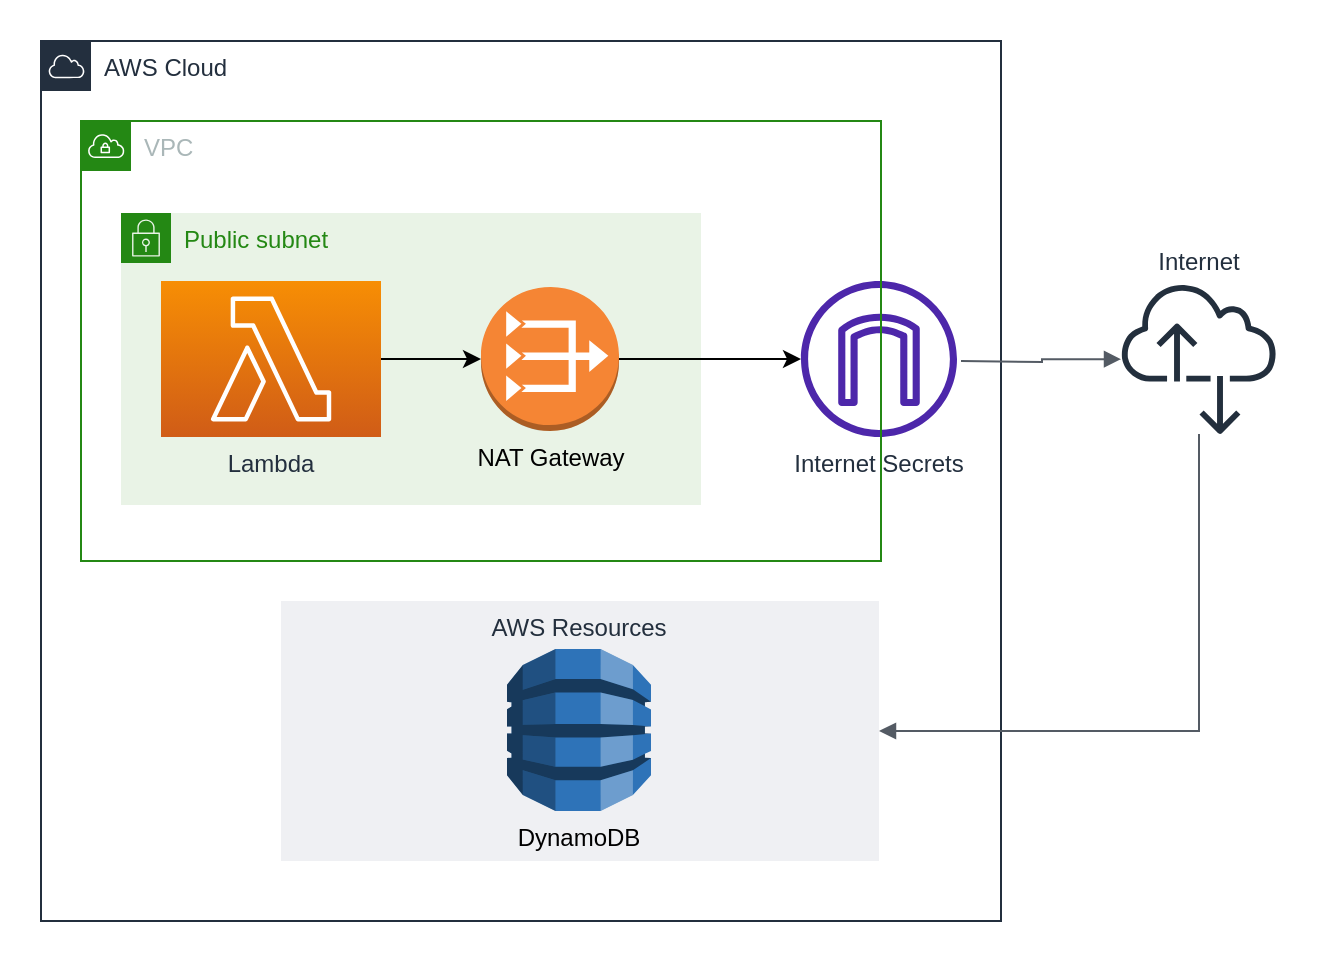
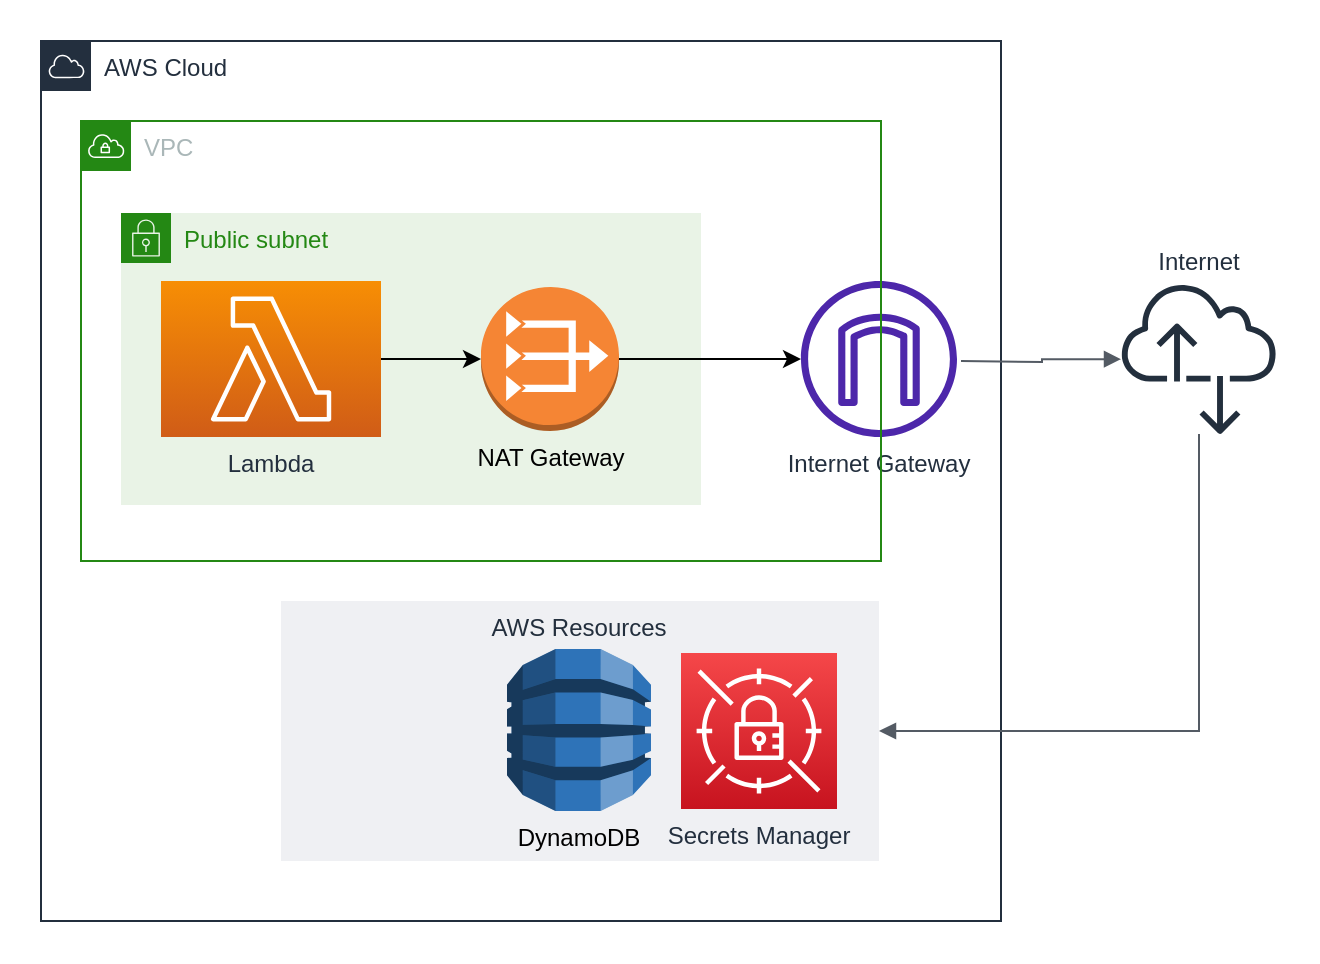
(880, 465) -> (880, 465)
none -> (759, 731)
